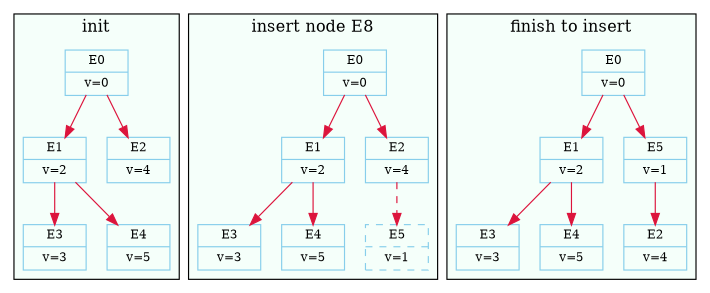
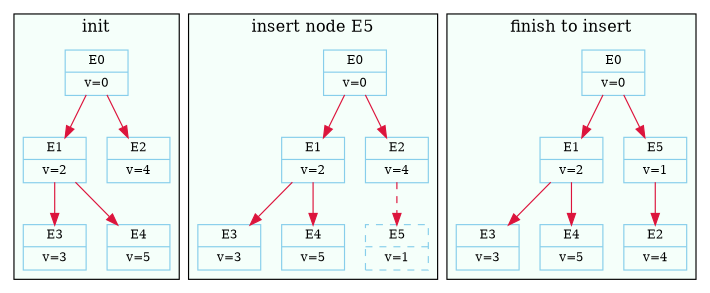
(313, 27) -> (313, 27)
